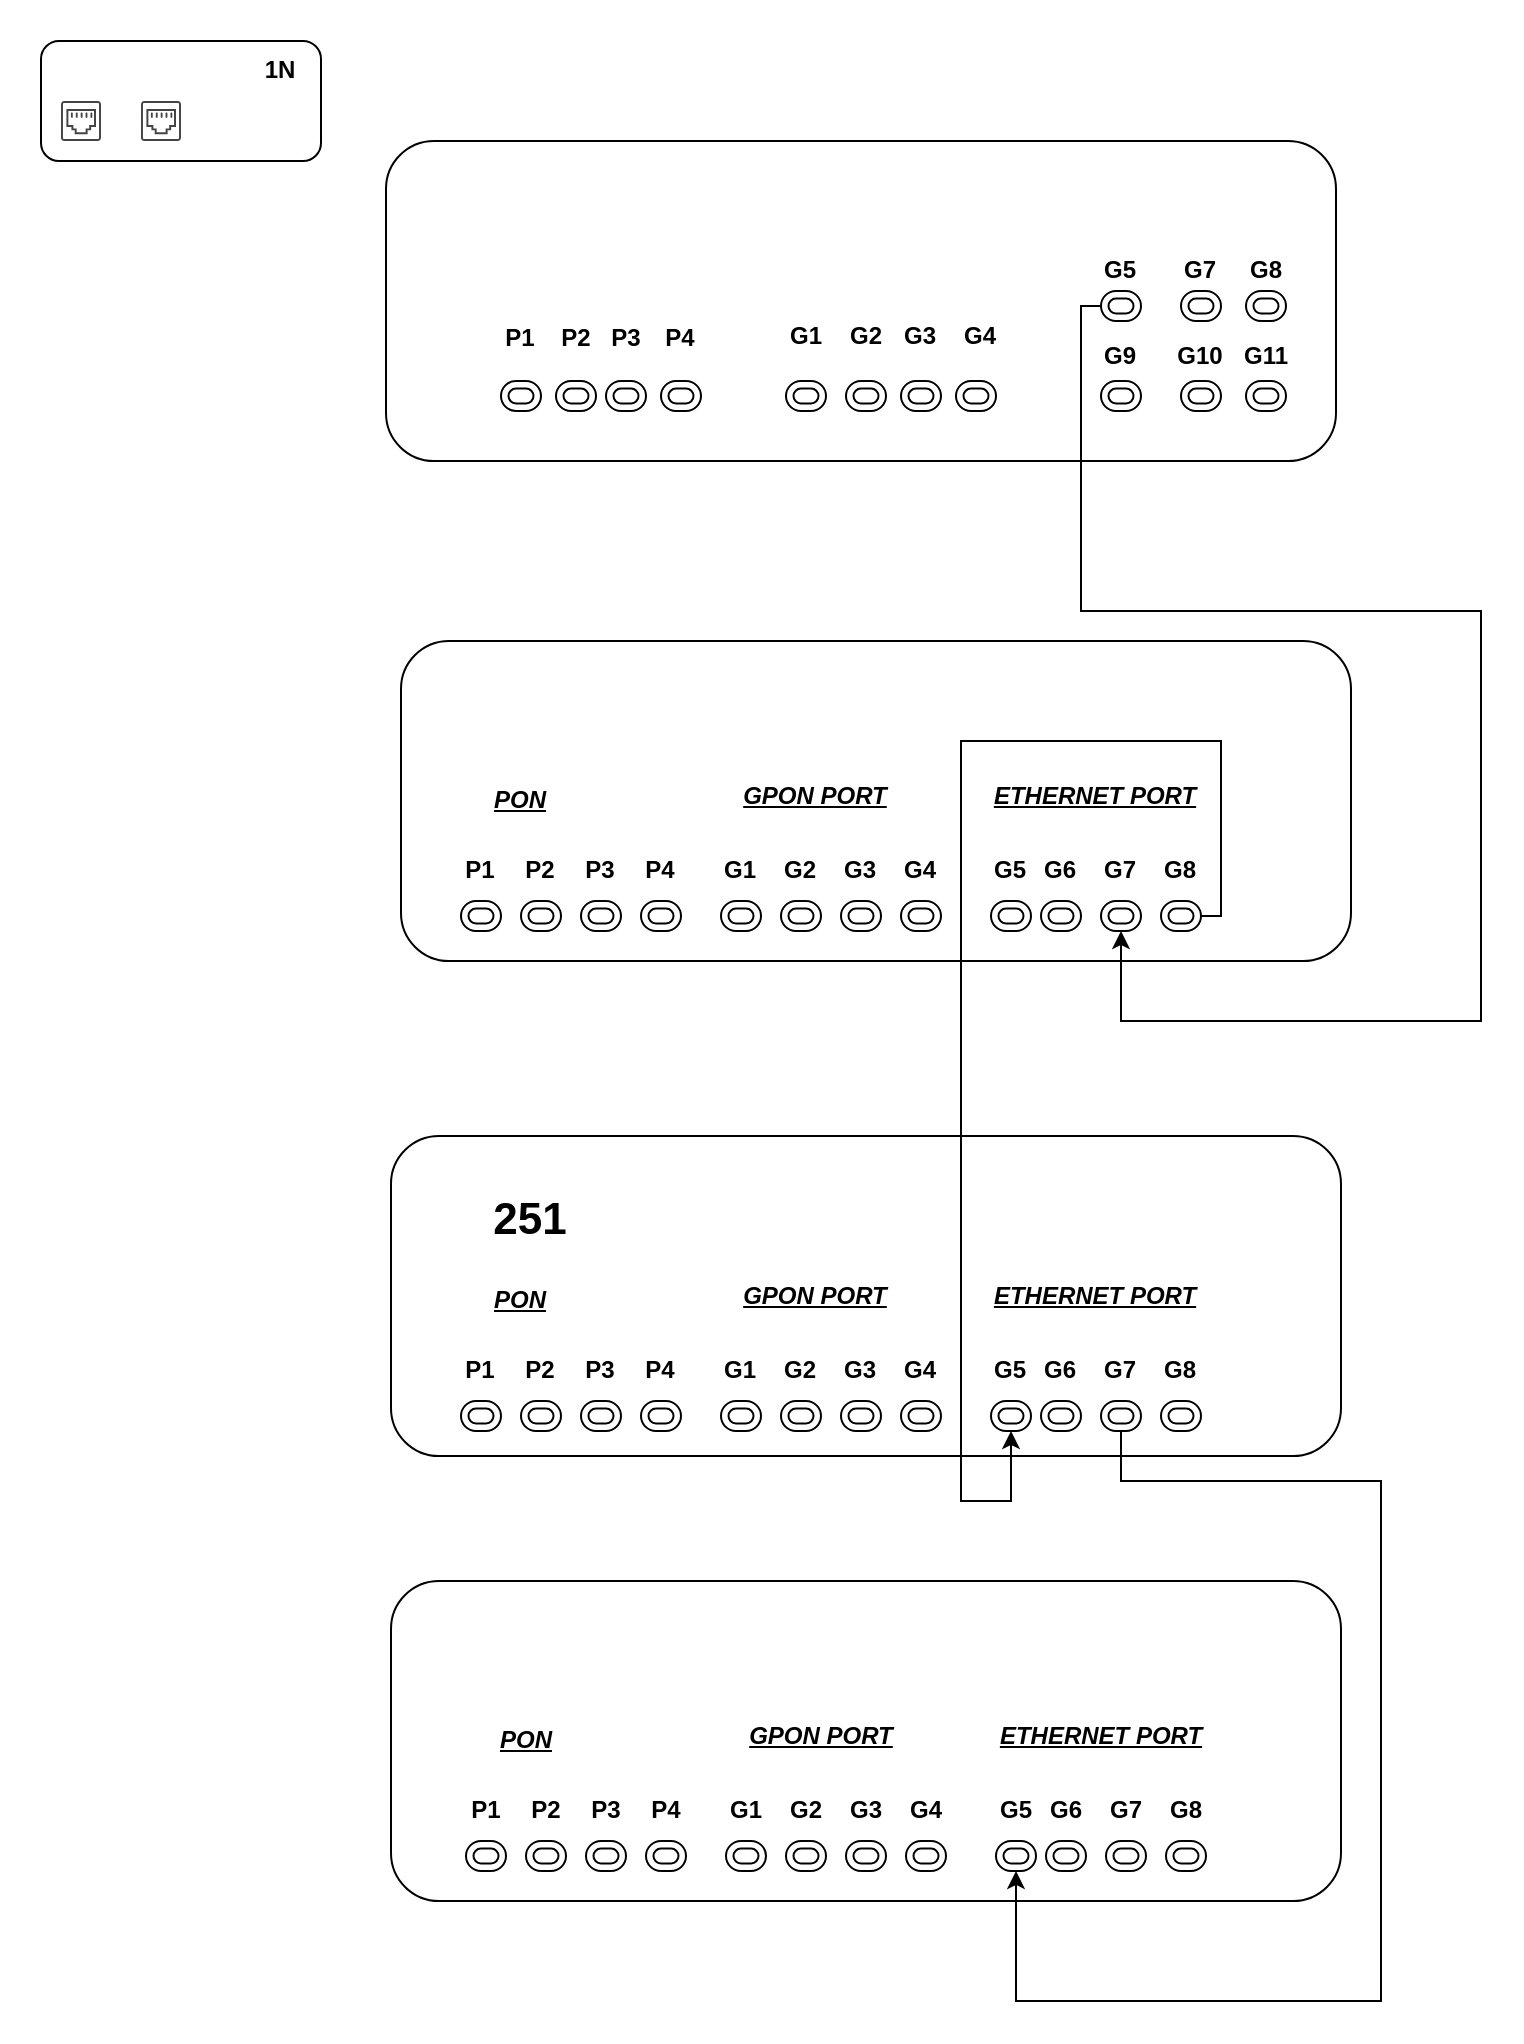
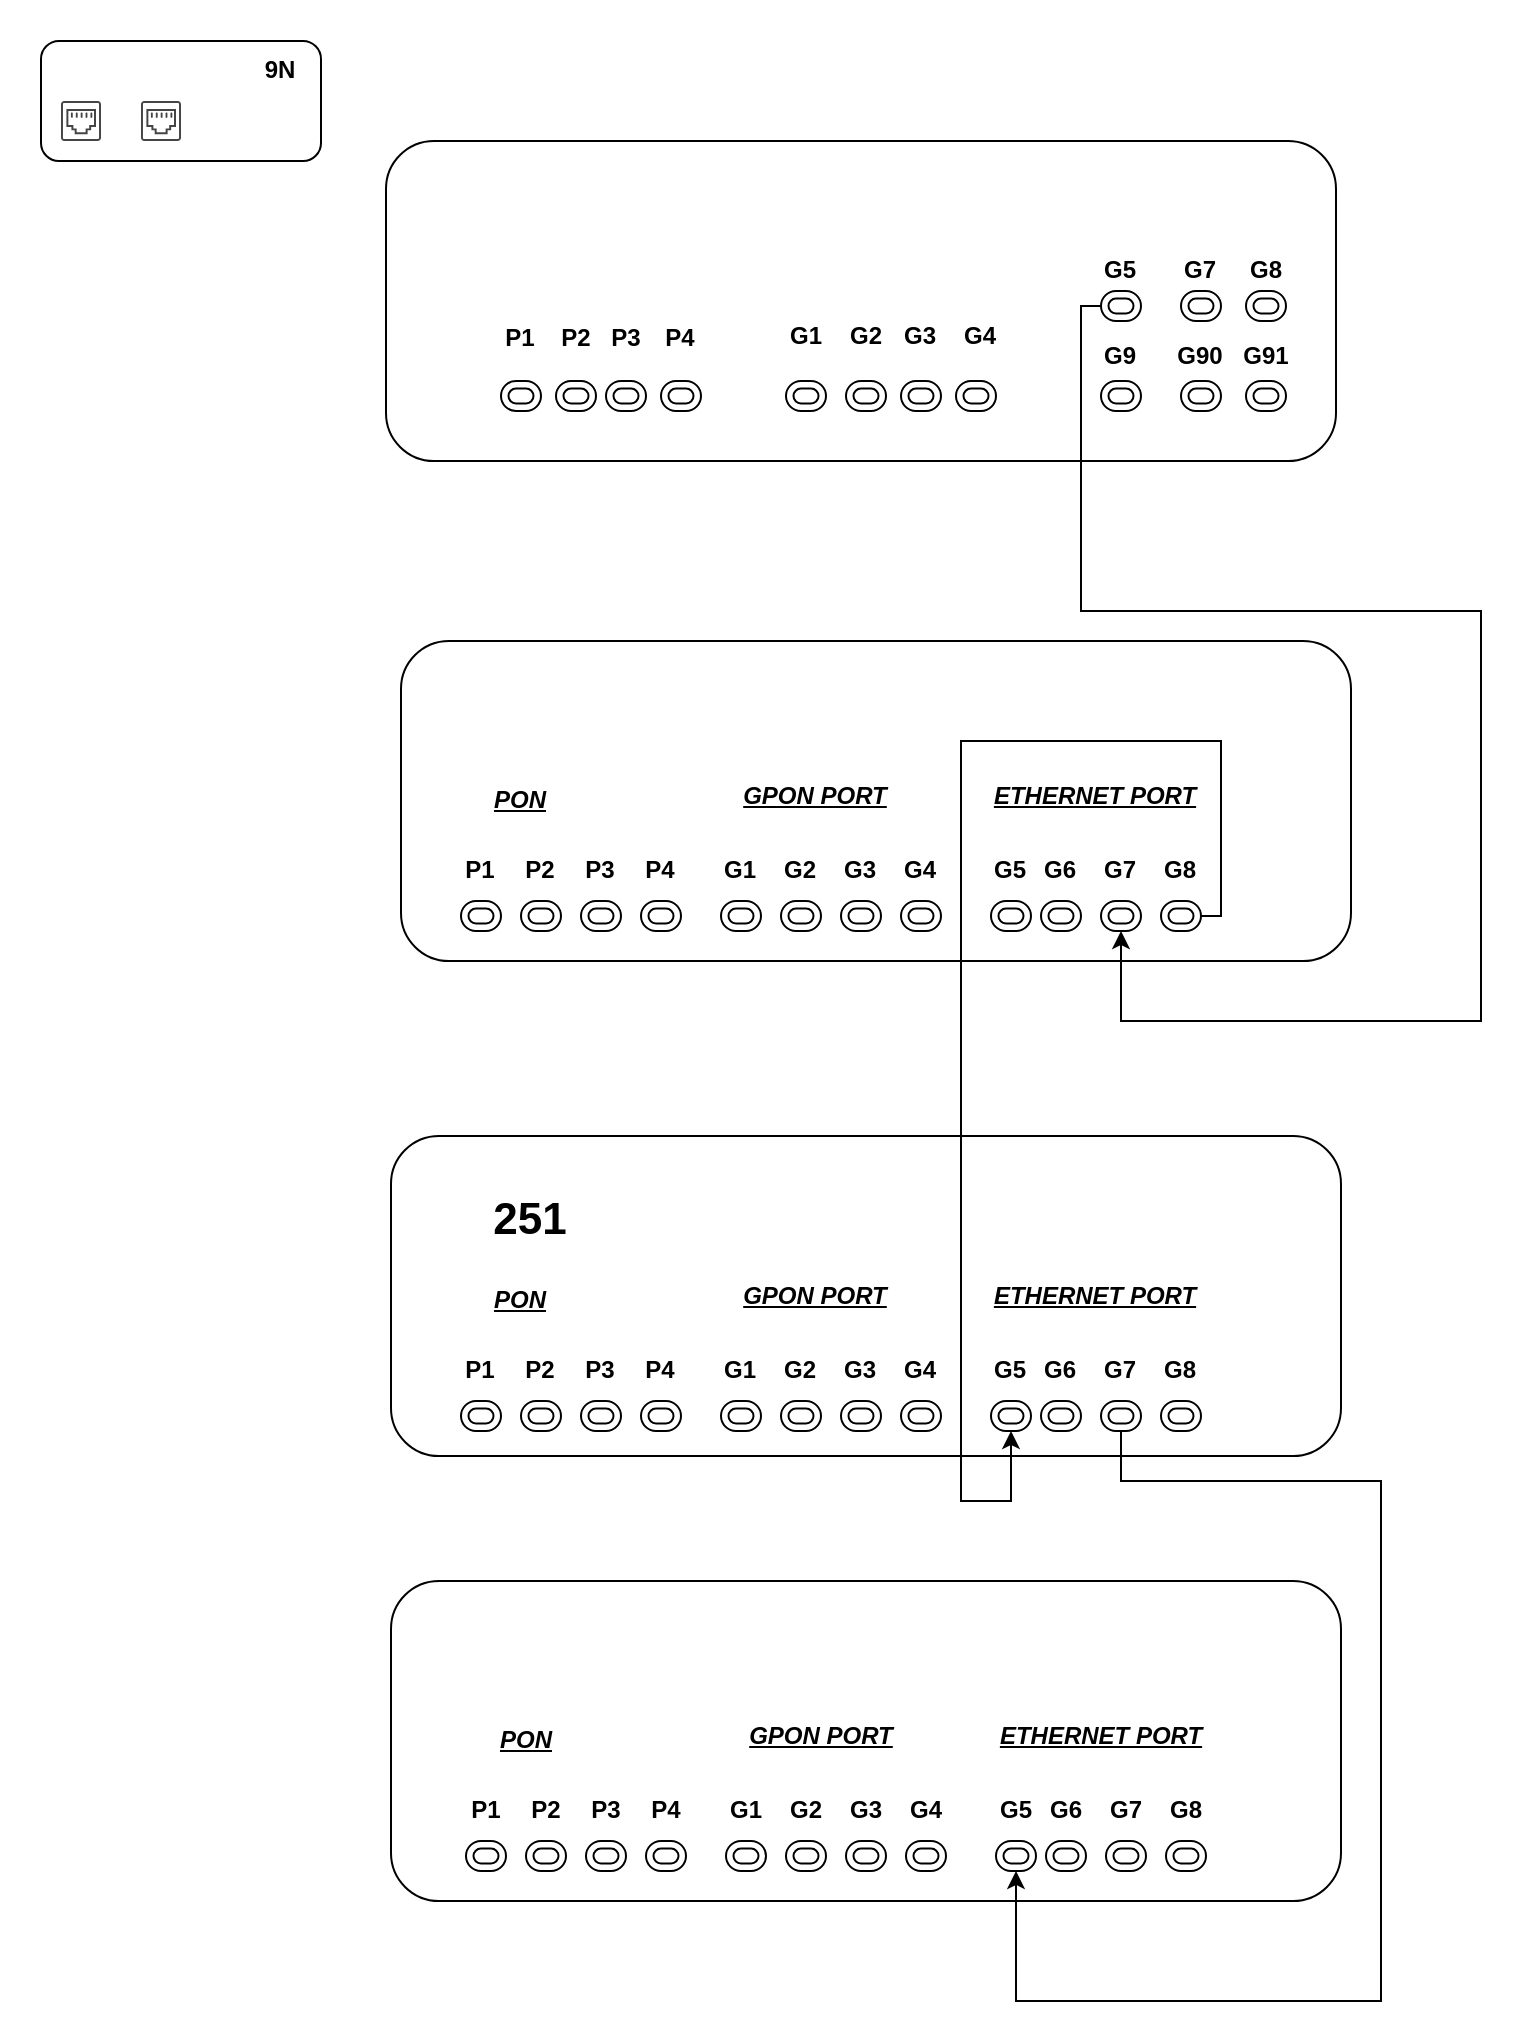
(281, 71) -> (281, 71)
(1201, 357) -> (1201, 357)
(1267, 357) -> (1267, 357)
